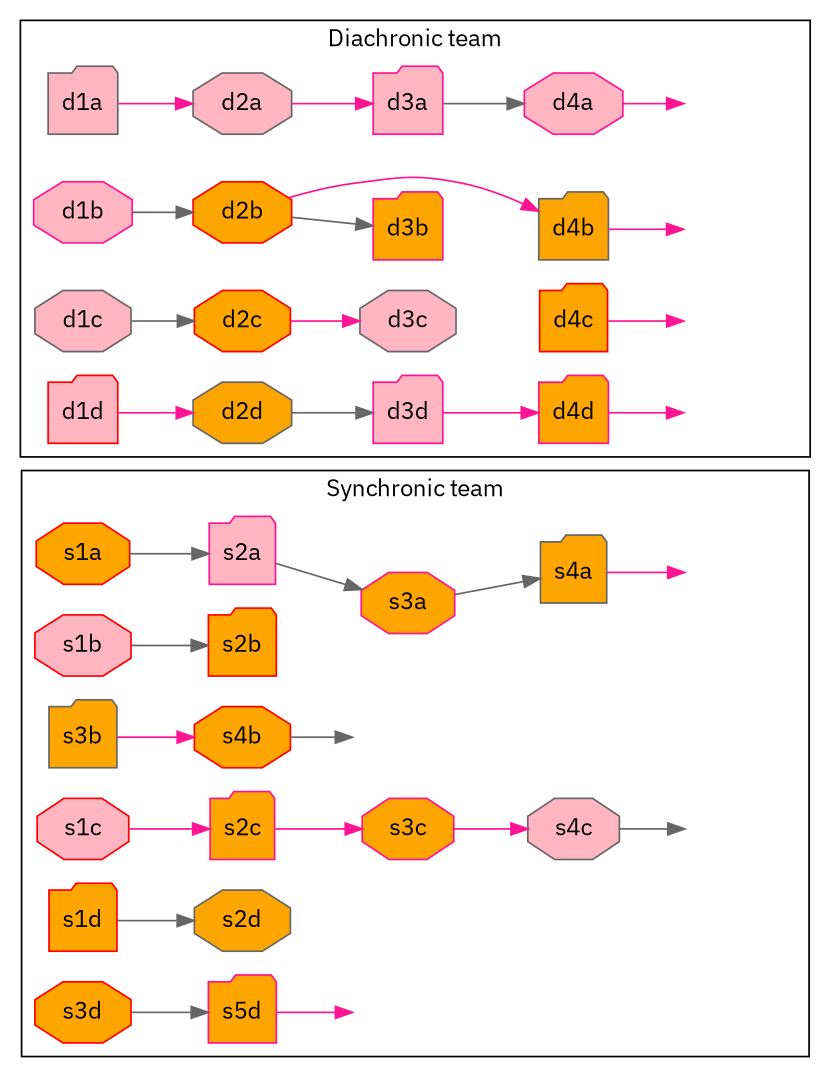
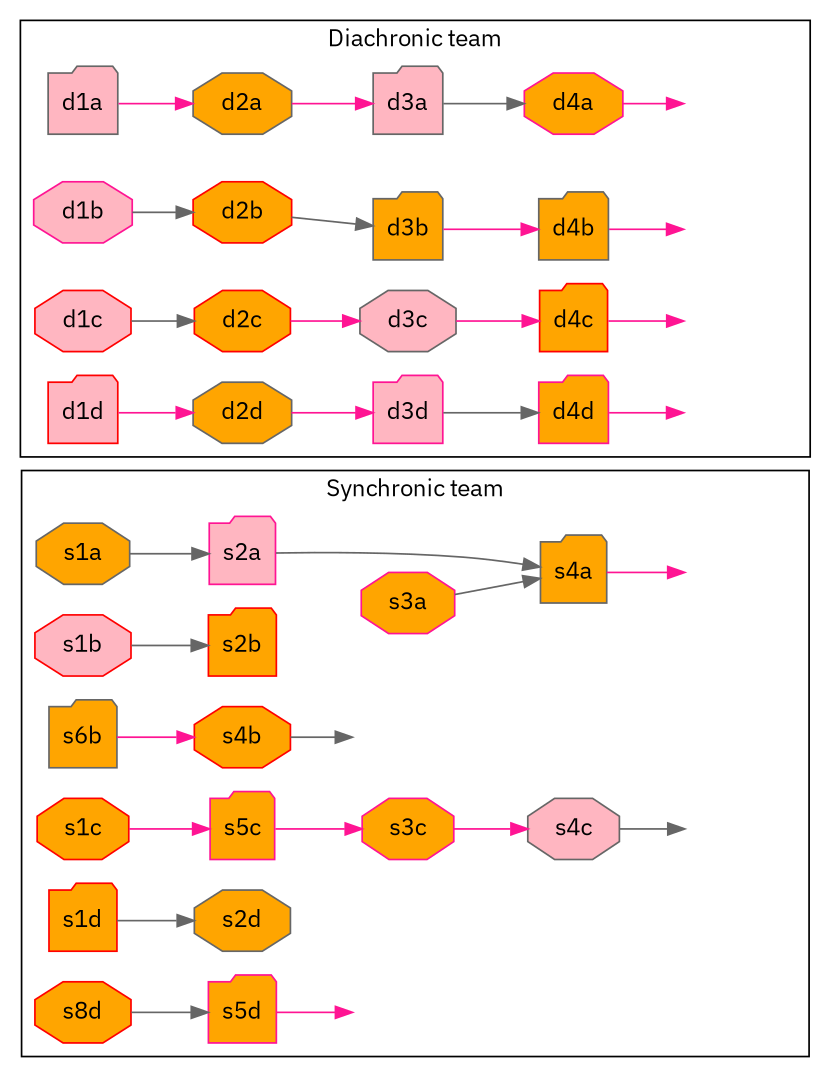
(242, 104) -> (242, 104)
(408, 104) -> (408, 104)
(574, 104) -> (574, 104)
(407, 178) -> (482, 229)
(408, 229) -> (408, 229)
(83, 321) -> (83, 321)
none -> (489, 321)
(324, 413) -> (324, 413)
(482, 413) -> (482, 413)
(83, 554) -> (83, 554)
(311, 574) -> (400, 554)
(83, 737) -> (83, 737)
(83, 829) -> (83, 829)
(242, 829) -> (242, 829)
(83, 1012) -> (83, 1012)
